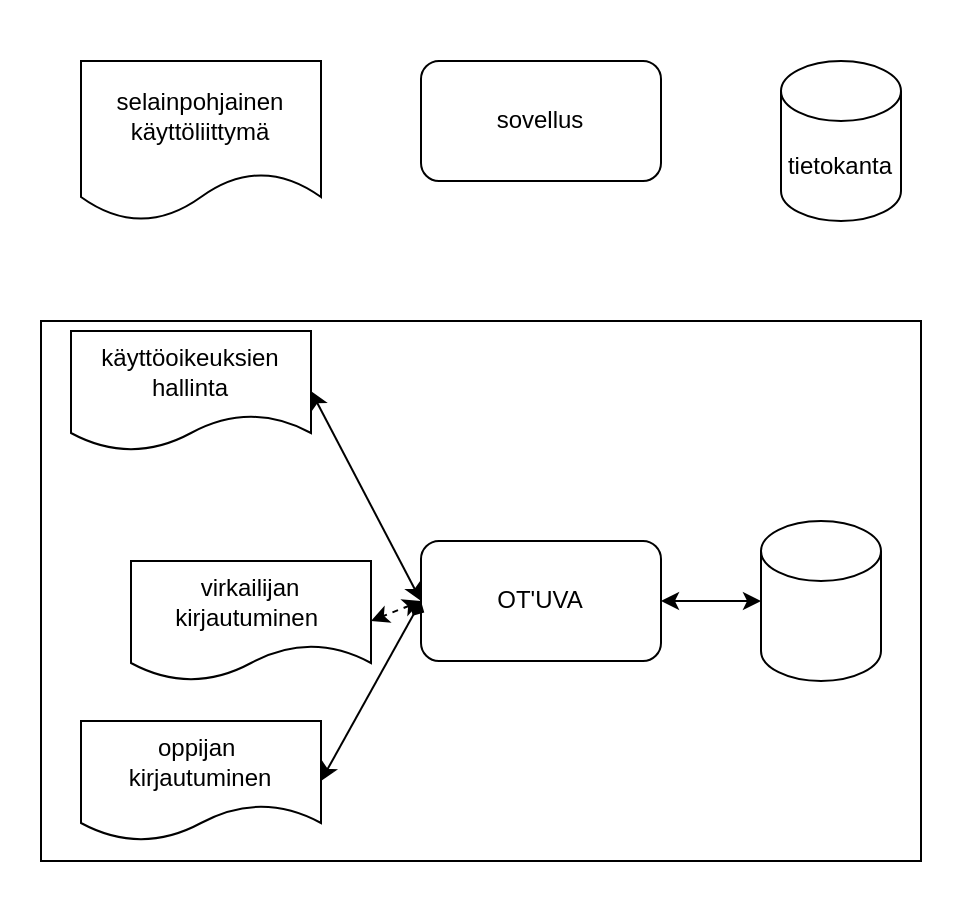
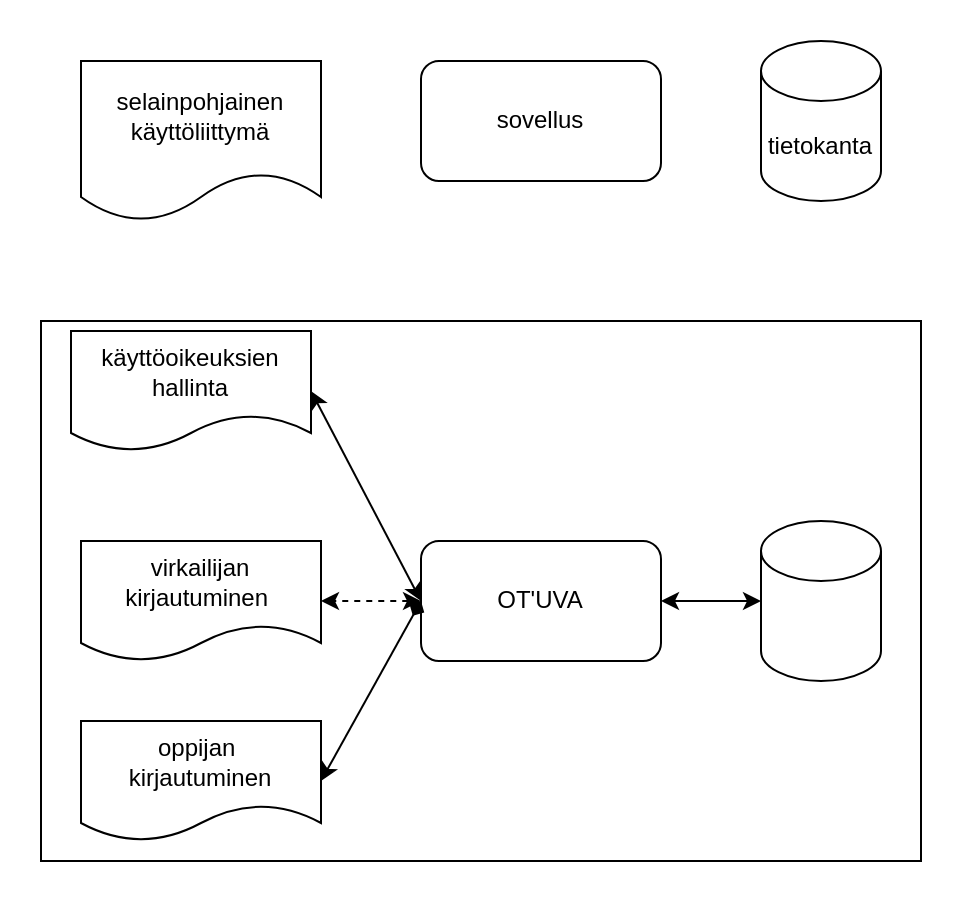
(841, 141) -> (821, 121)
(251, 621) -> (201, 601)
